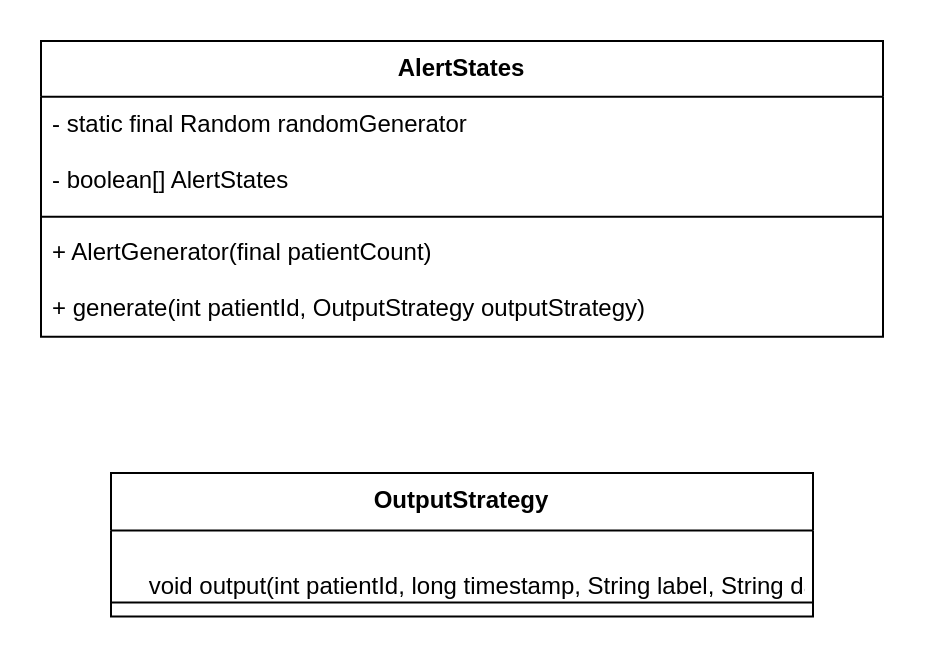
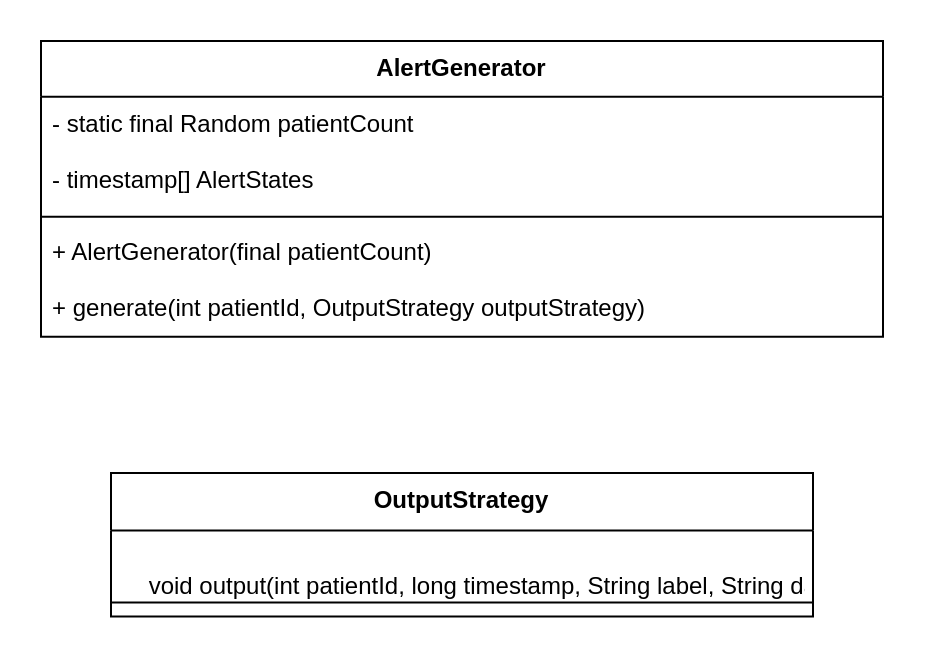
(461, 68) -> (461, 68)
(279, 124) -> (256, 124)
(194, 180) -> (208, 180)
